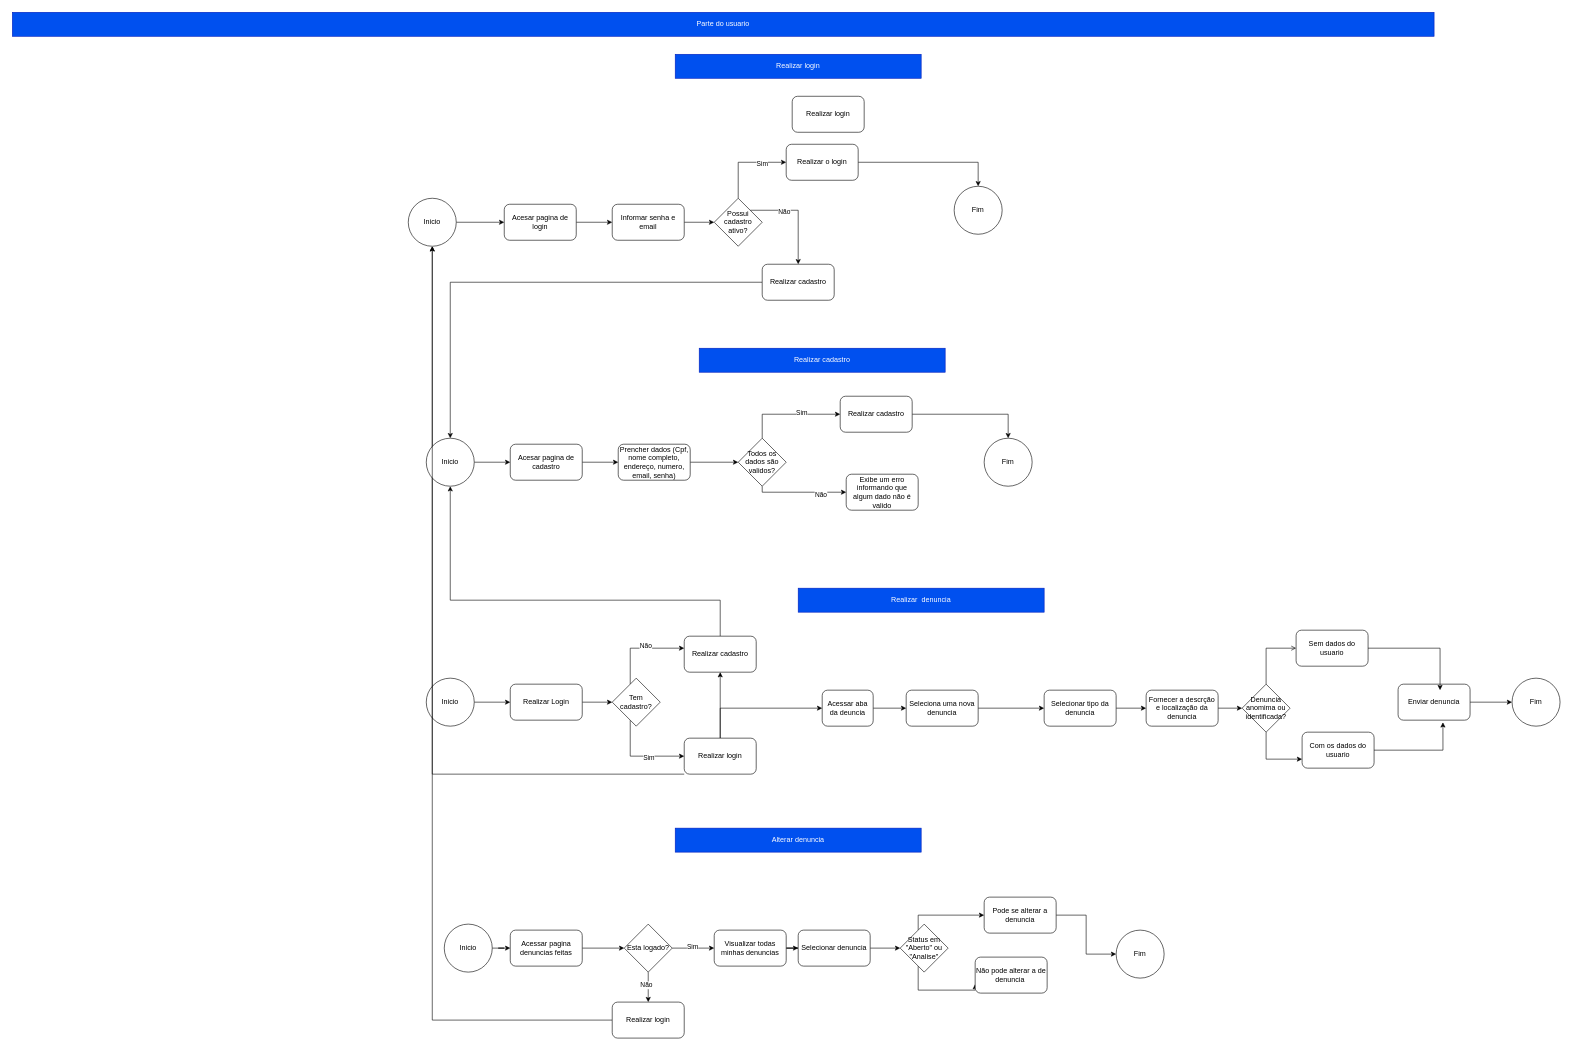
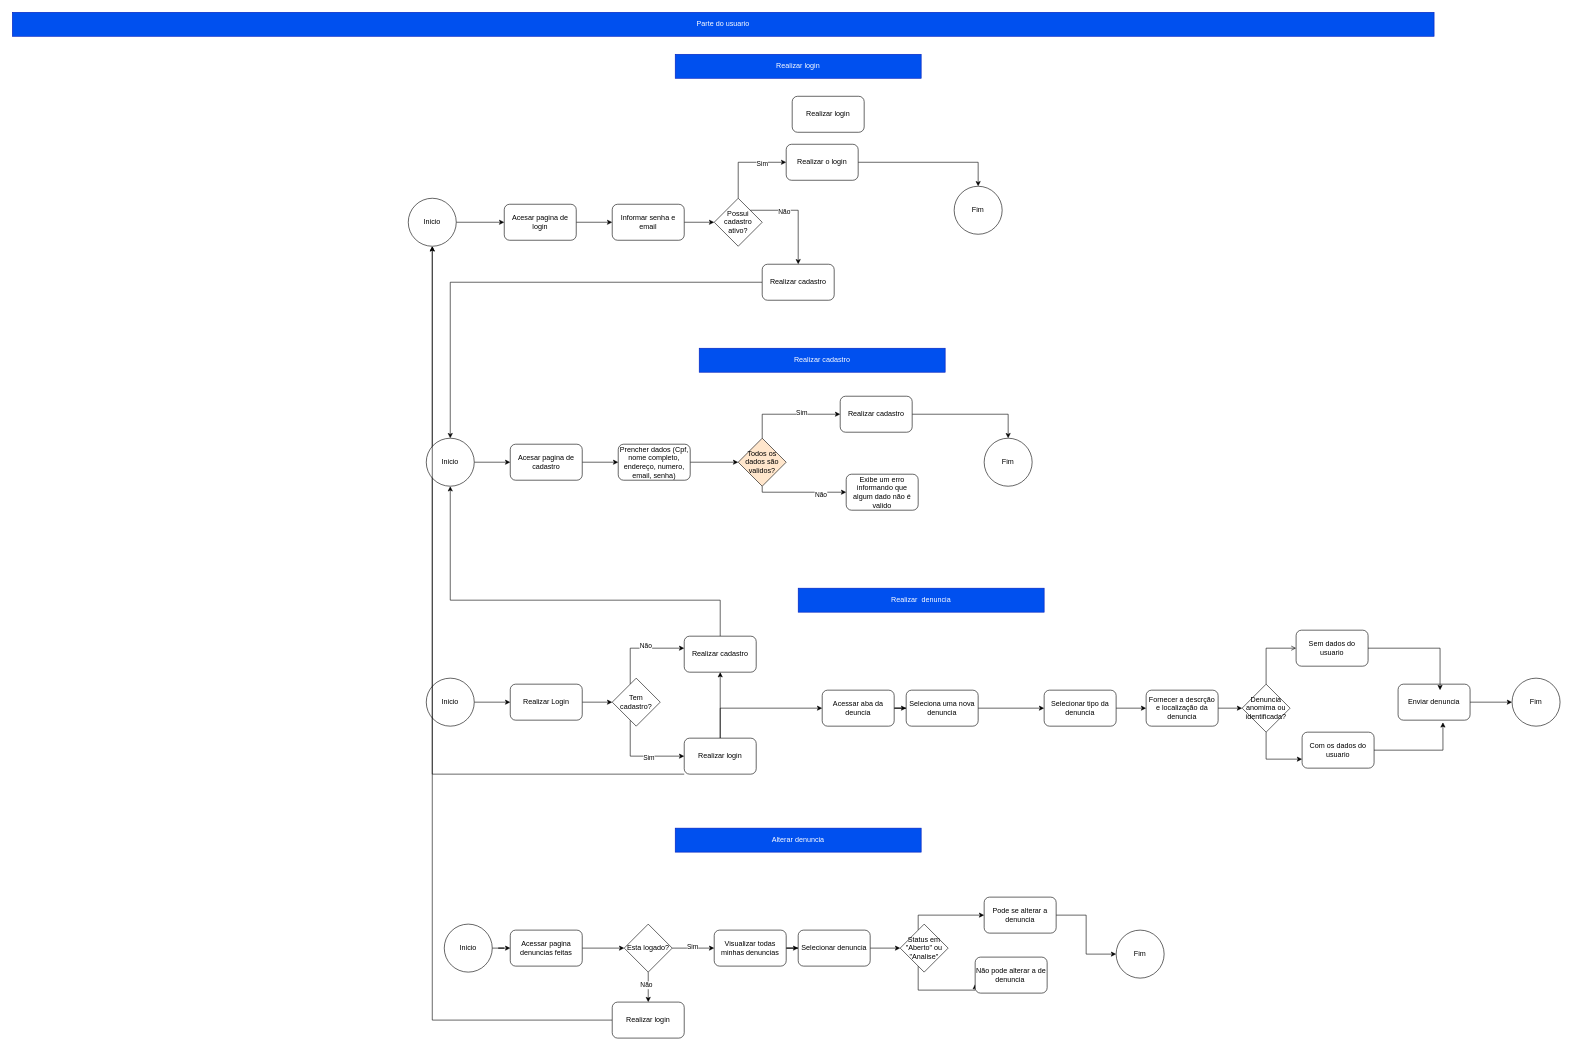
(762, 462) -> (762, 462)
(848, 708) -> (858, 708)
